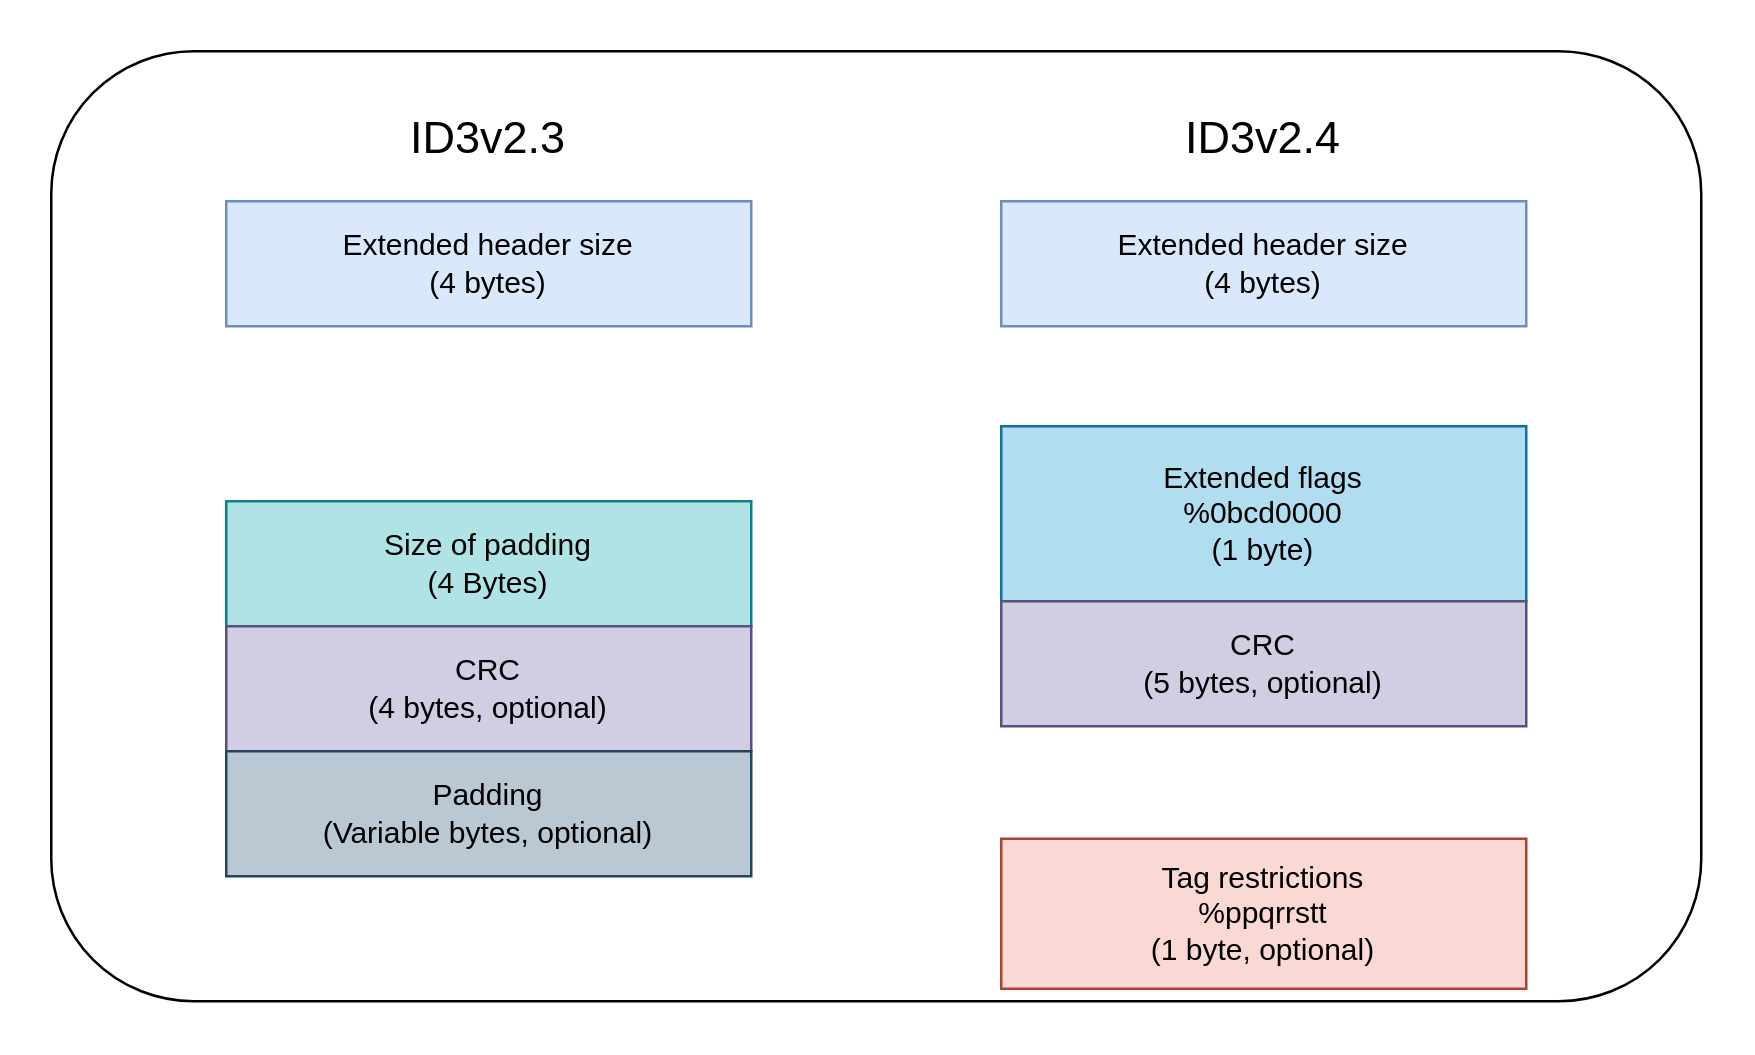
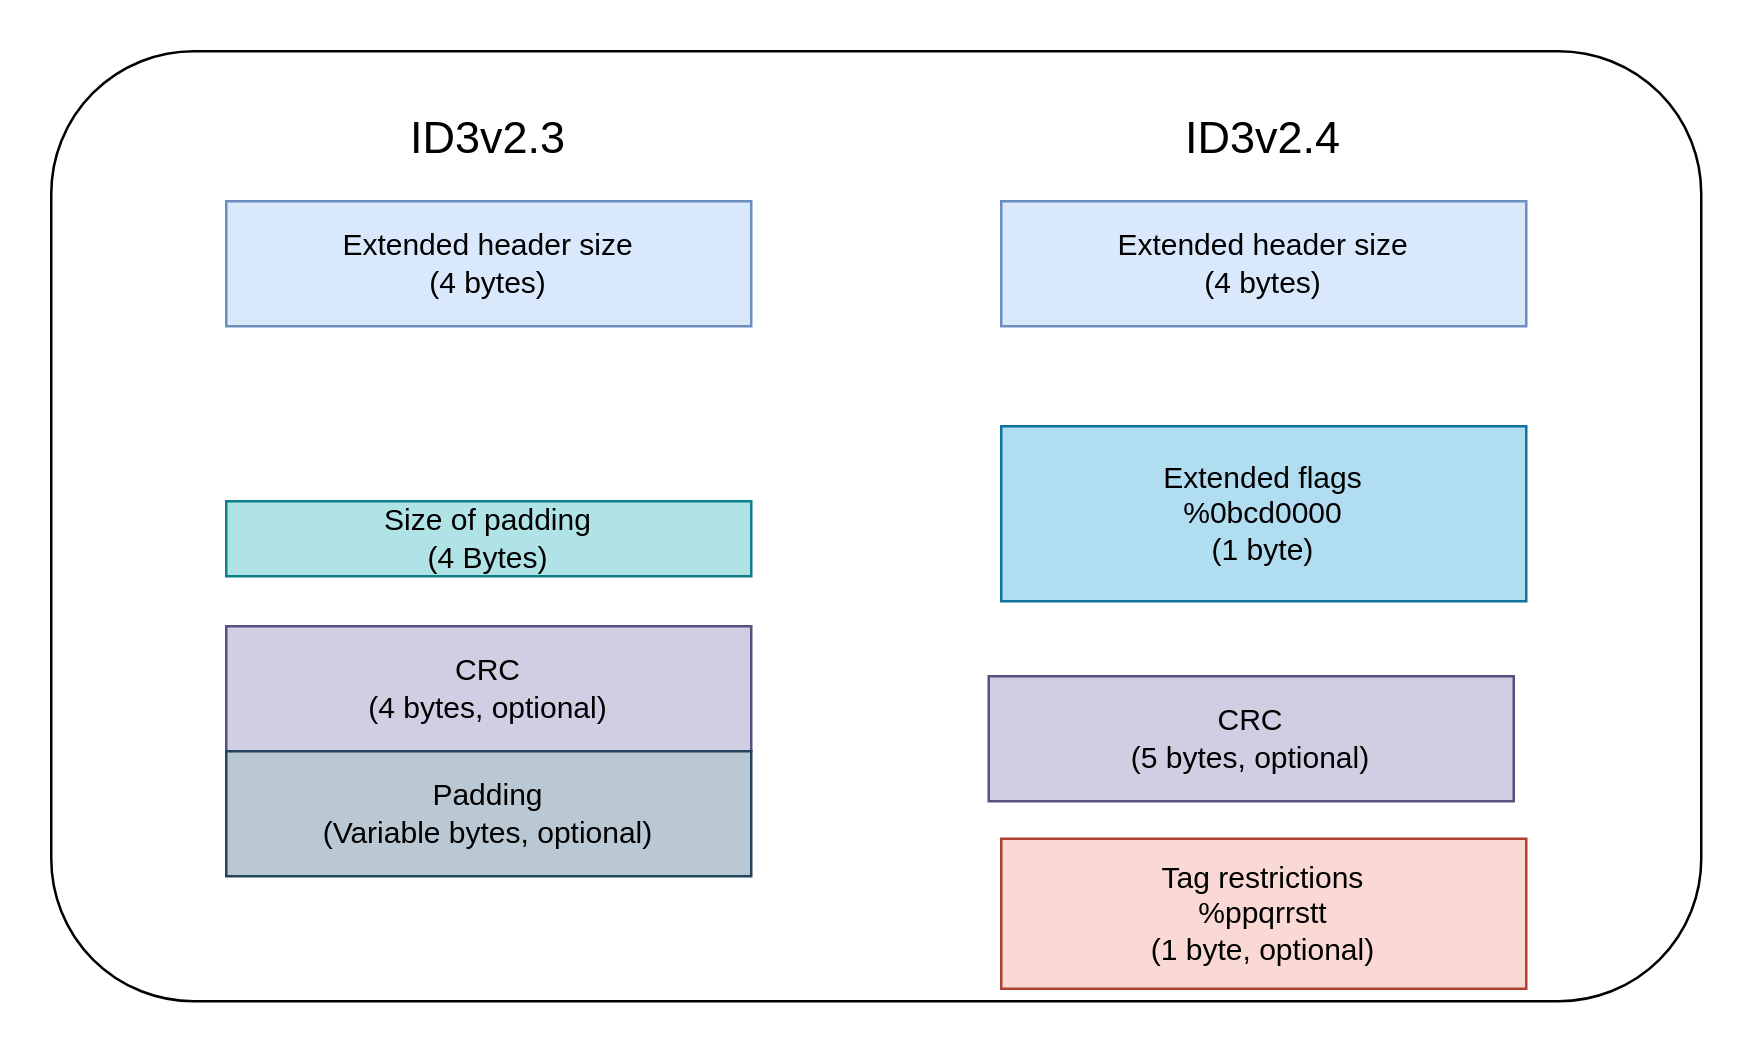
(489, 564) -> (489, 539)
(1264, 664) -> (1251, 739)
